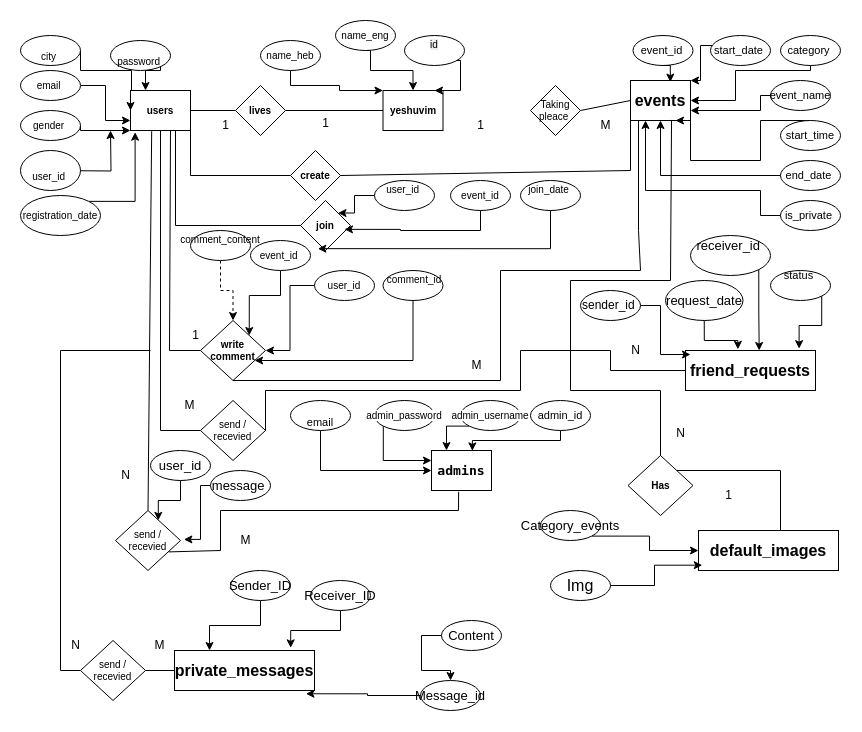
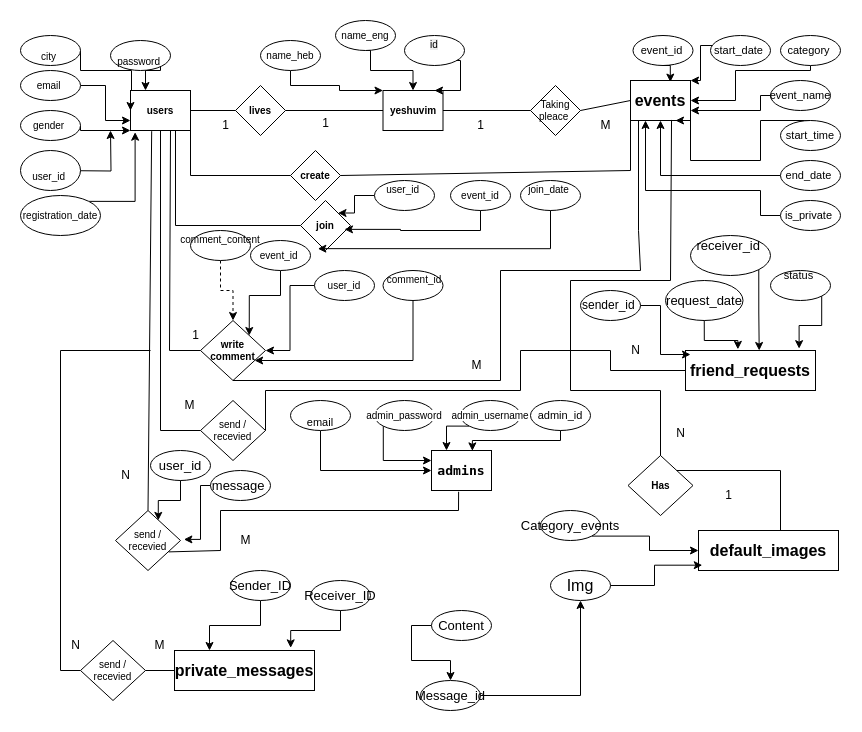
none -> (487, 111)
(472, 636) -> (462, 626)
(368, 694) -> (575, 696)
